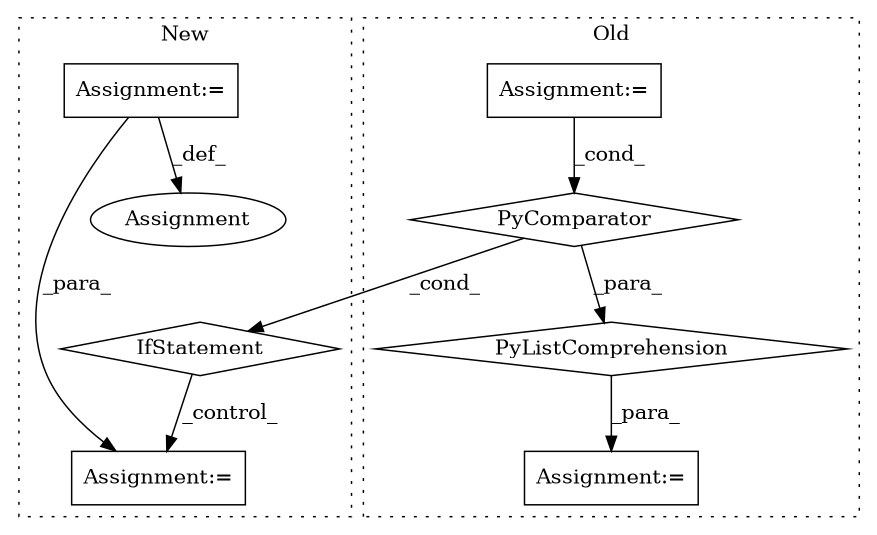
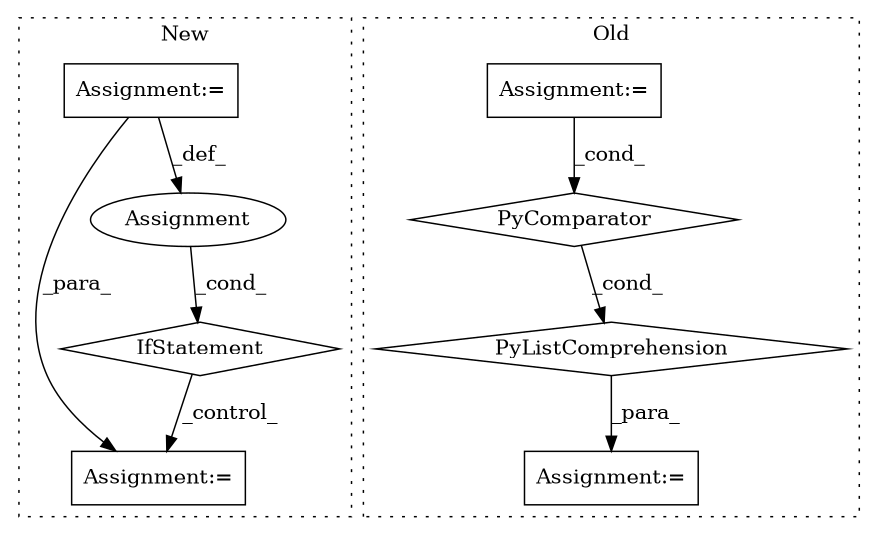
(393, 282) -> (193, 277)
(628, 284) -> (628, 284)
